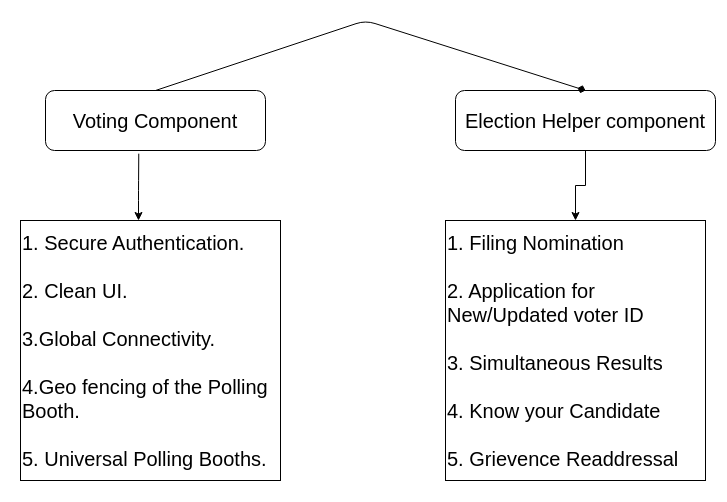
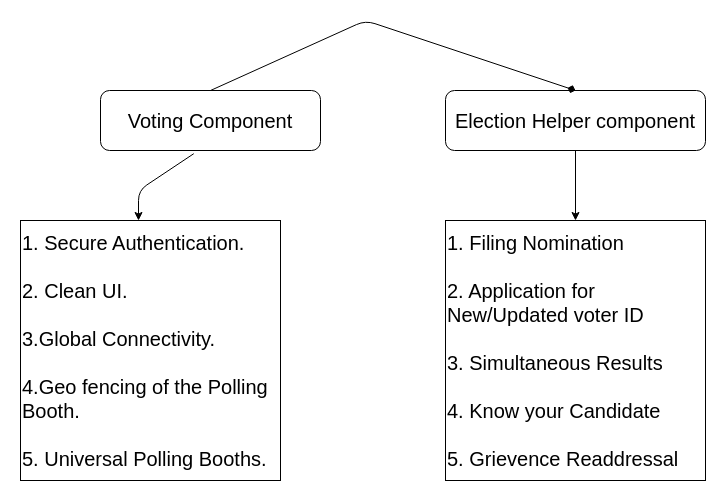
(156, 121) -> (211, 121)
(586, 121) -> (576, 121)
